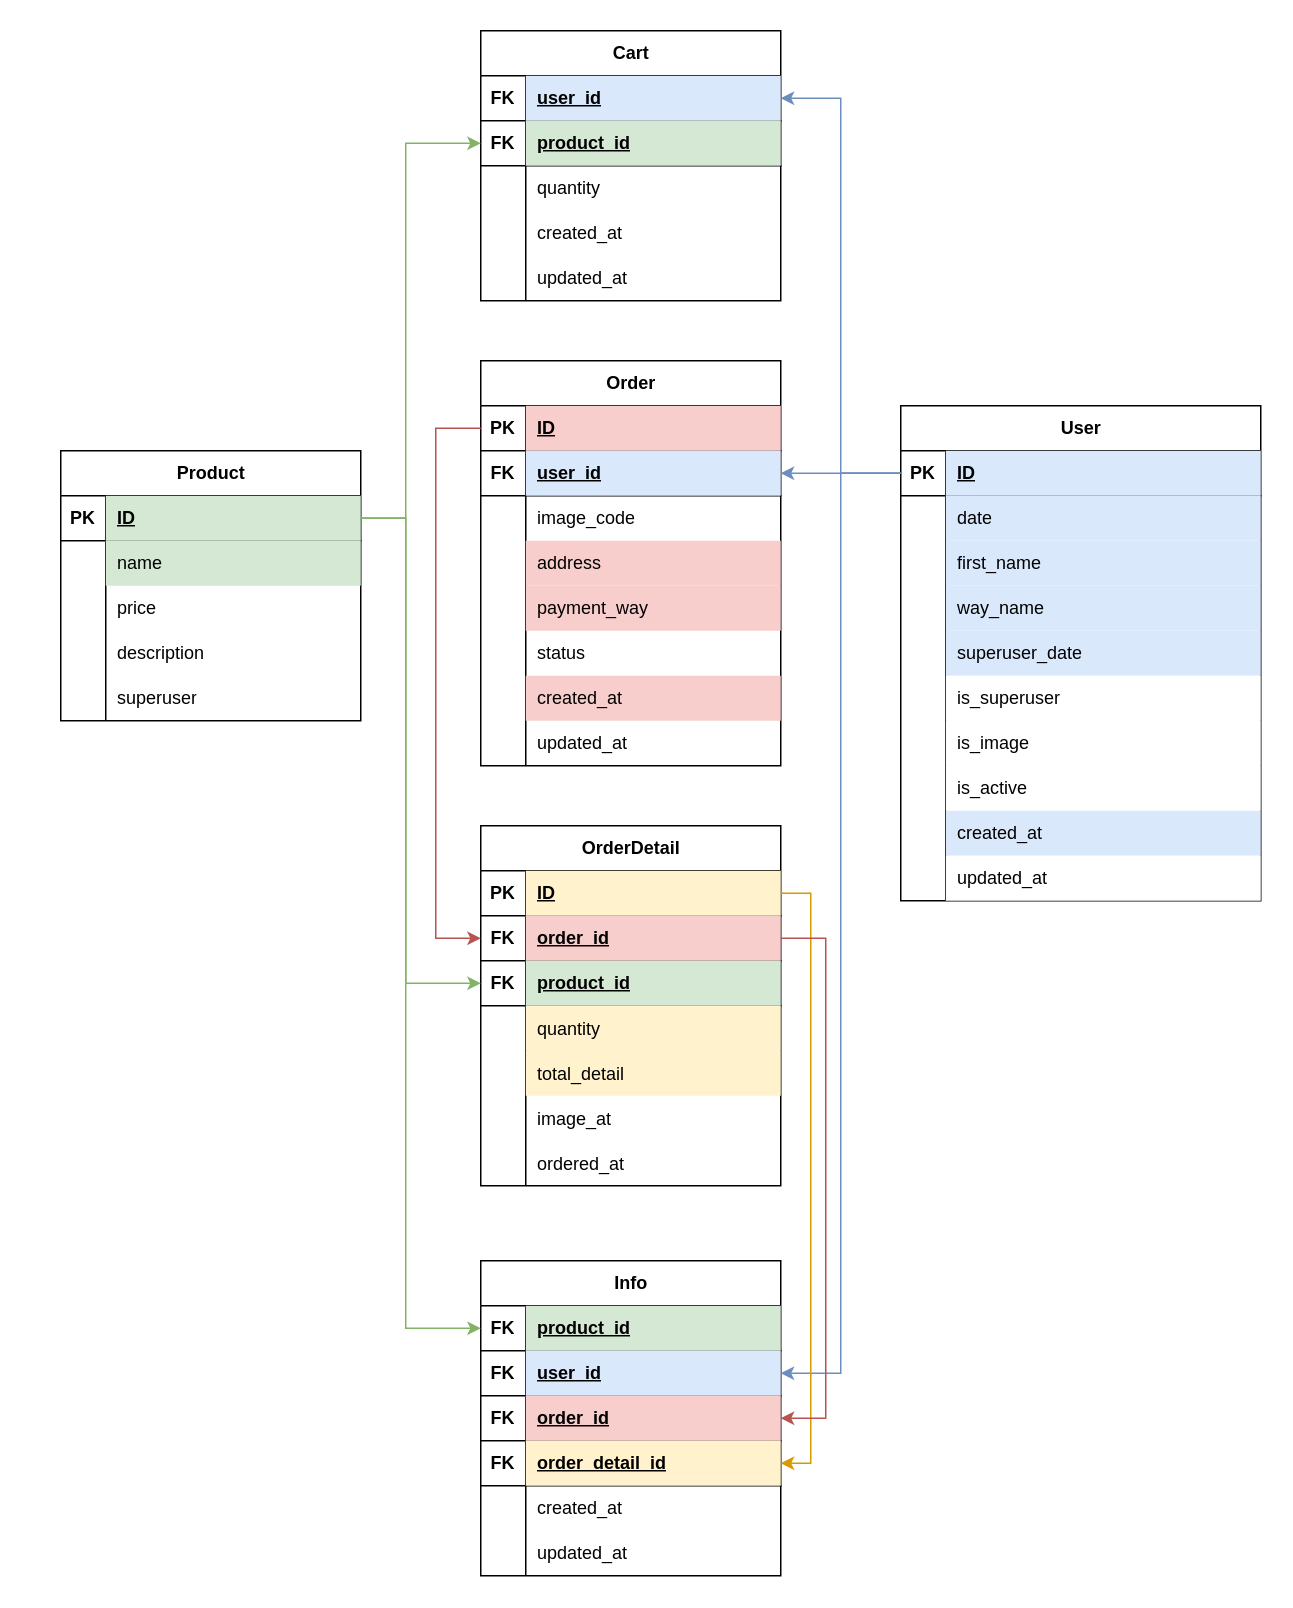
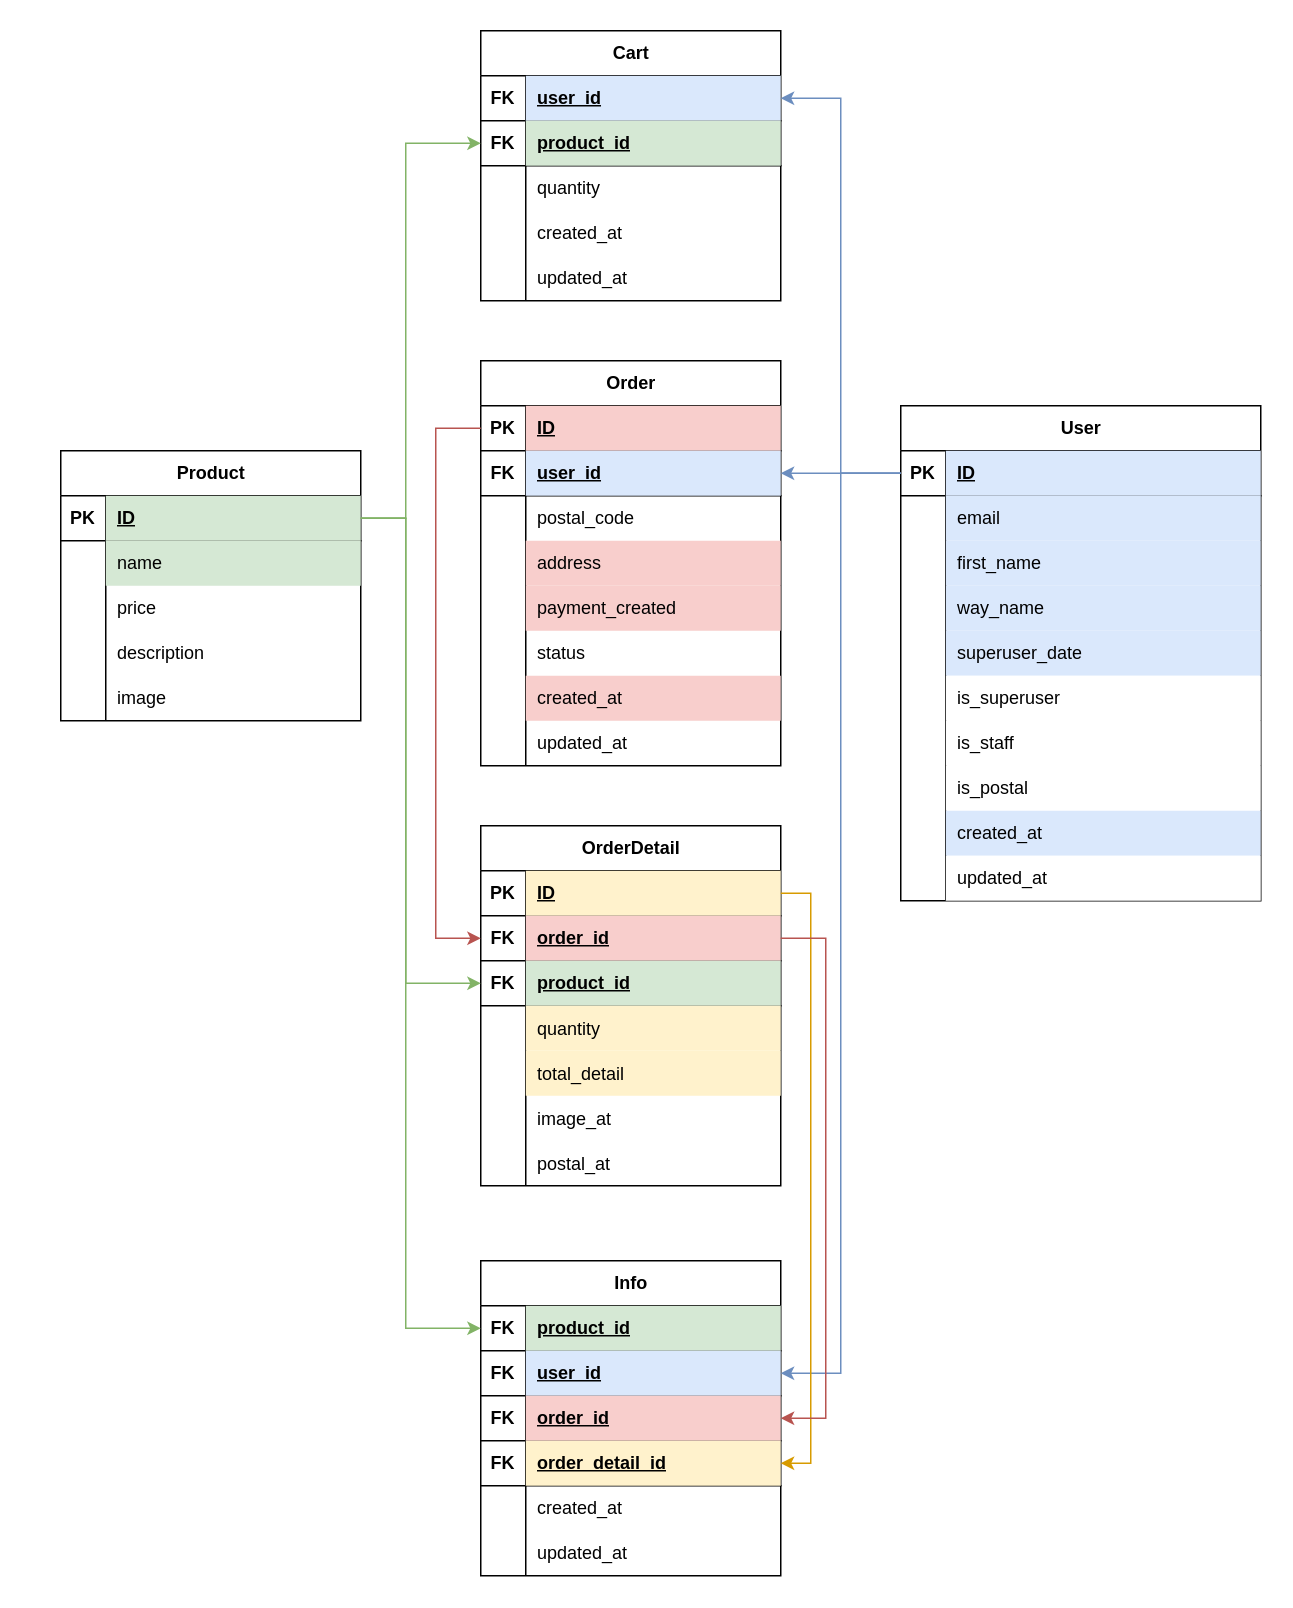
(586, 518) -> (591, 518)
(978, 518) -> (978, 518)
(593, 608) -> (613, 608)
(163, 698) -> (141, 698)
(993, 743) -> (996, 743)
(998, 788) -> (998, 788)
(587, 1164) -> (580, 1164)
